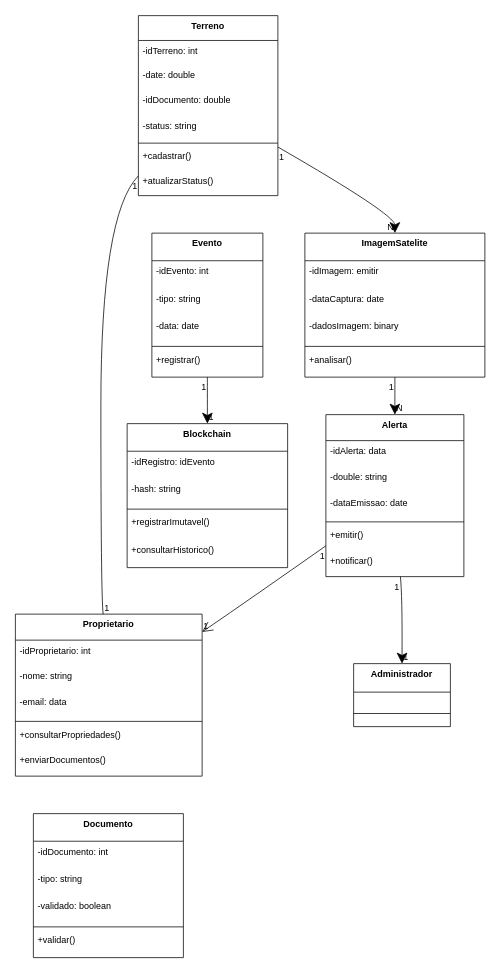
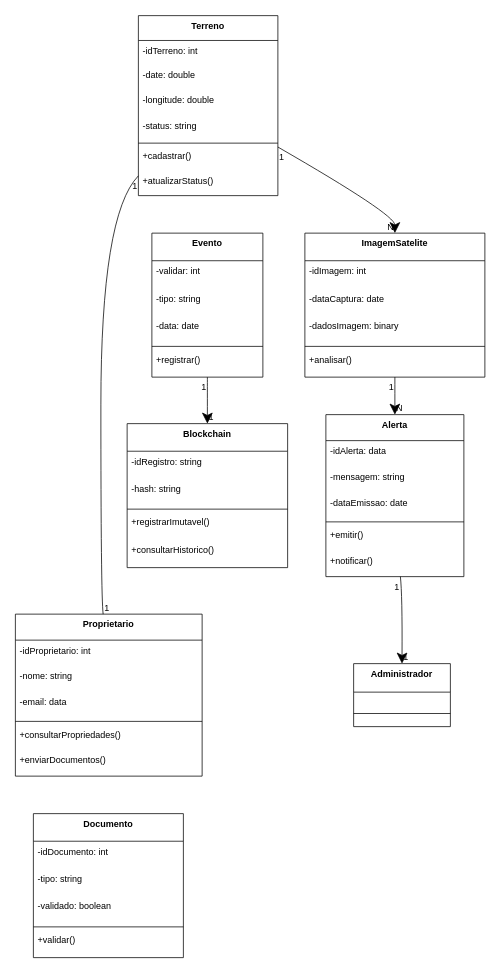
(188, 100) -> (182, 100)
(187, 271) -> (183, 271)
(346, 271) -> (340, 271)
(178, 461) -> (173, 461)
(363, 476) -> (369, 476)
(264, 589) -> none
